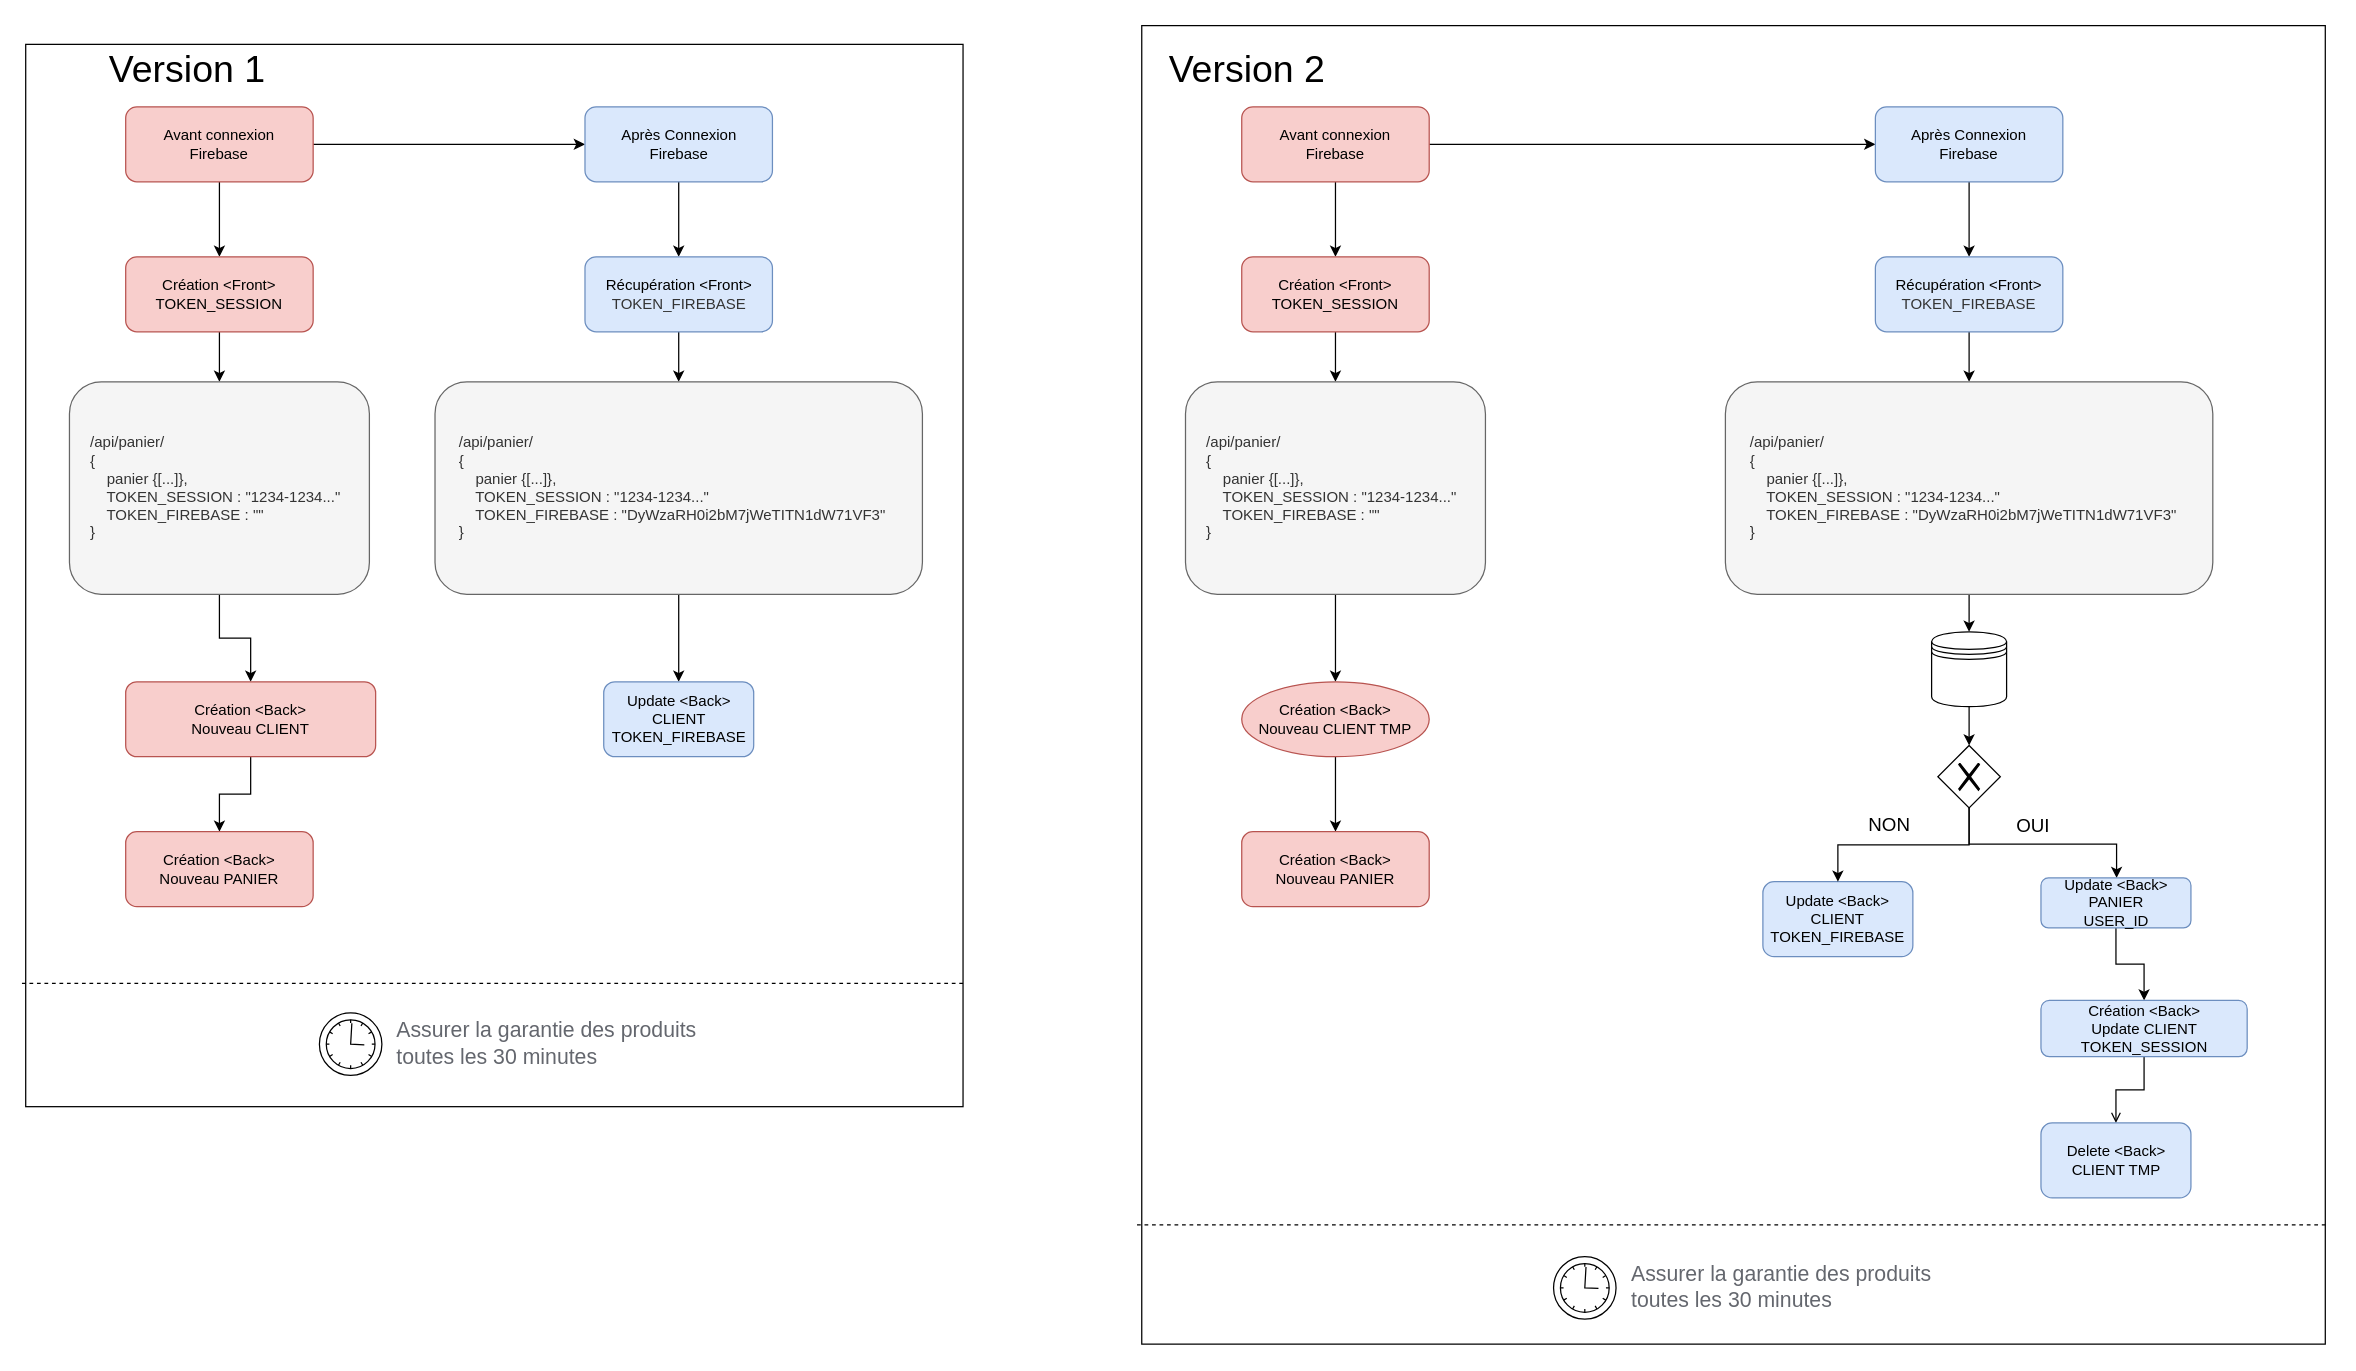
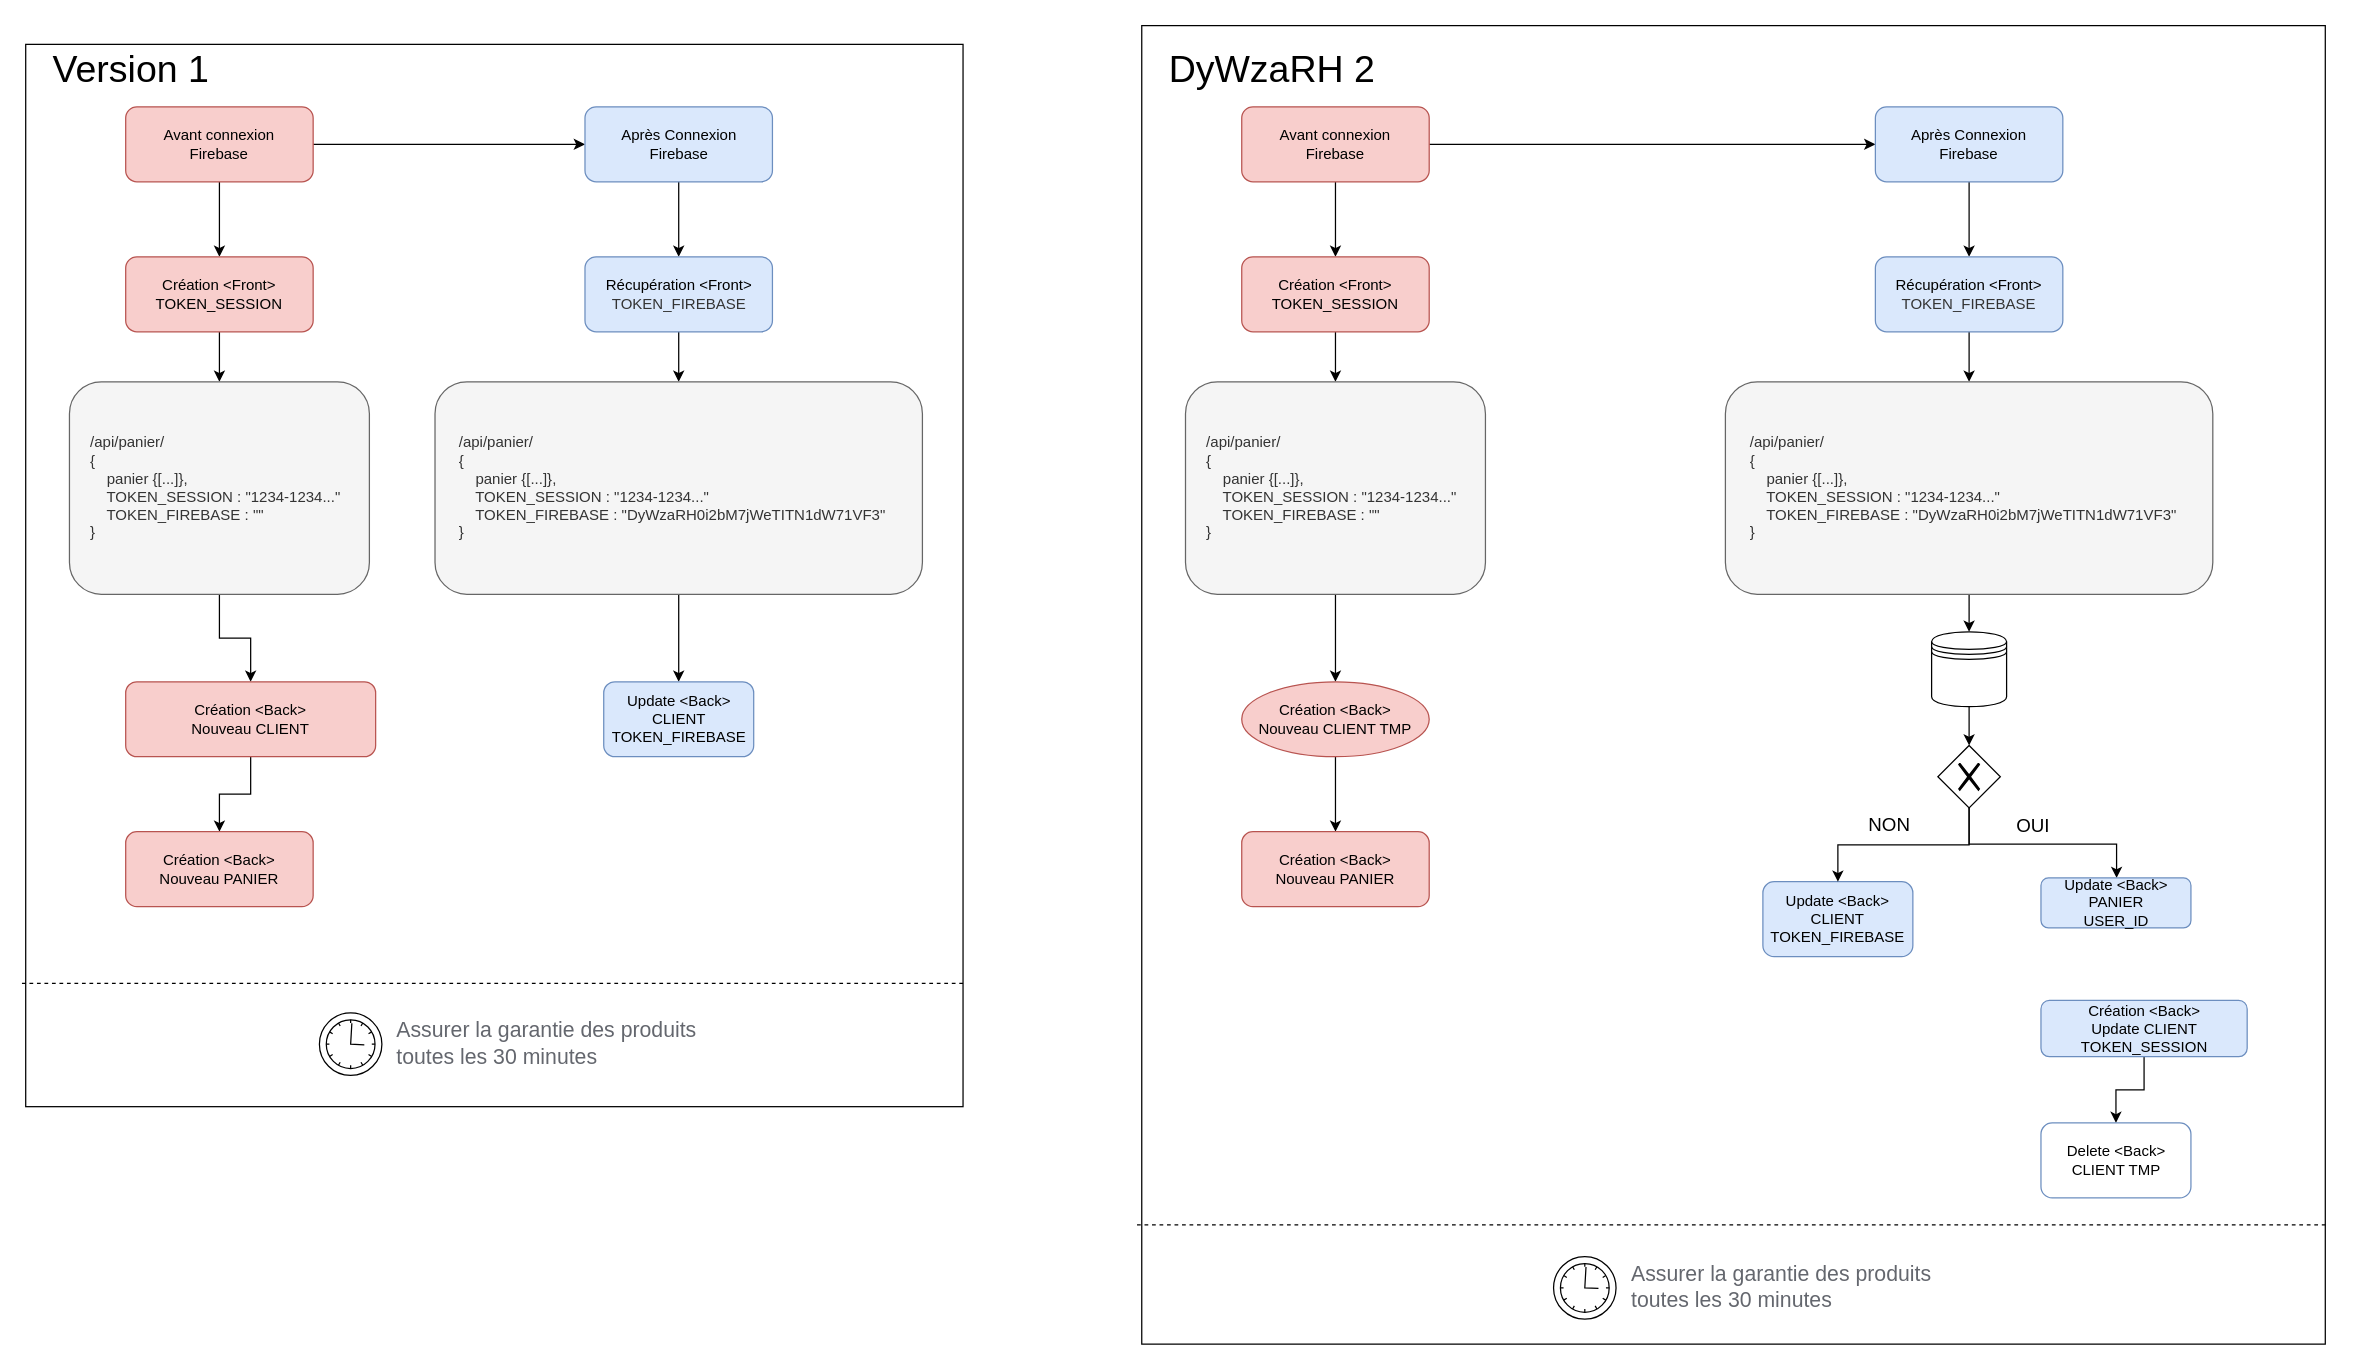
(344, 69) -> (288, 69)
(1254, 69) -> (1259, 69)
(2126, 964) -> none
(2116, 1114) -> (2116, 1113)
(2116, 1161) -> (2116, 1161)
